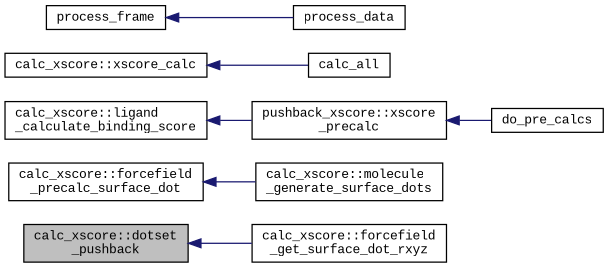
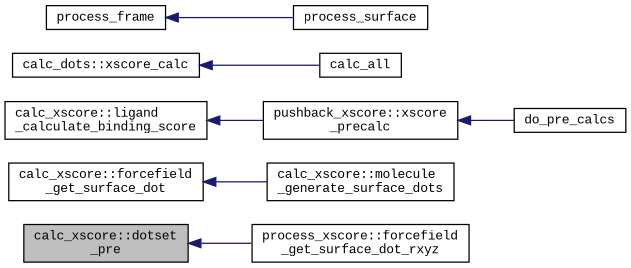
(349, 18) -> (361, 18)
(106, 65) -> (106, 65)
(106, 182) -> (106, 182)
(106, 243) -> (106, 243)
(349, 243) -> (361, 243)
